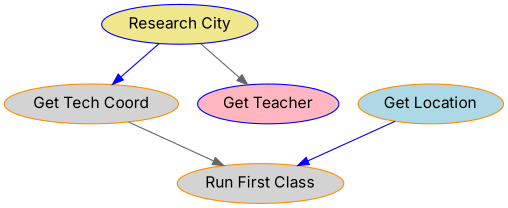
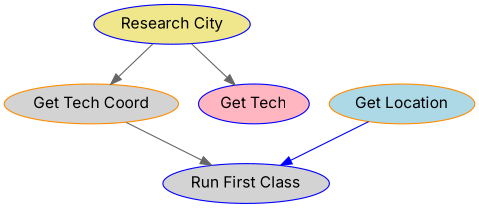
(140, 60) -> (136, 60)
(268, 104) -> (254, 104)
(261, 184) -> (246, 184)
